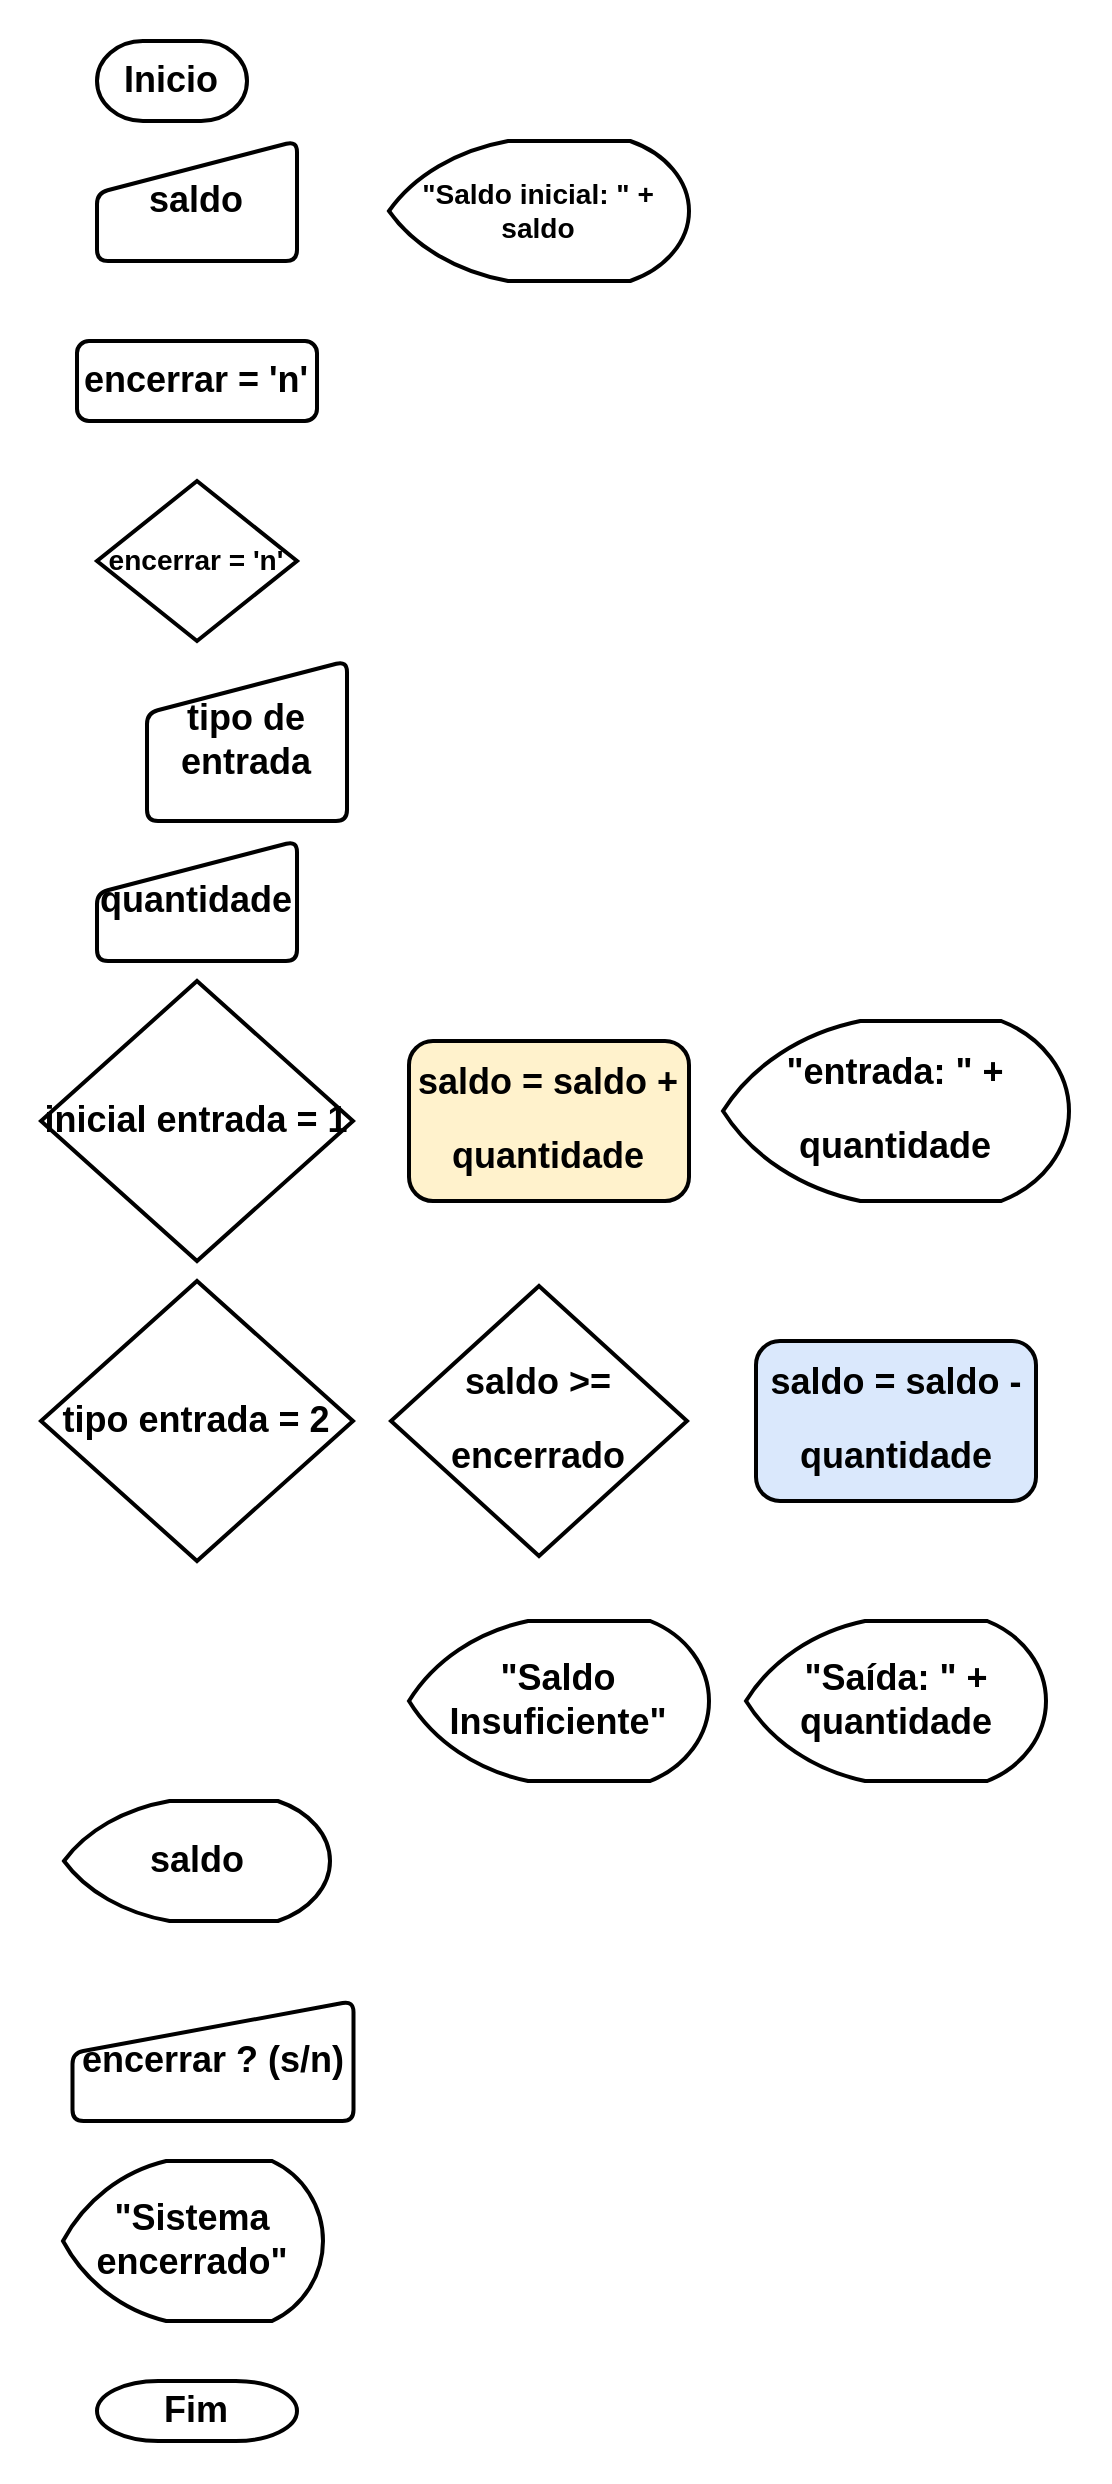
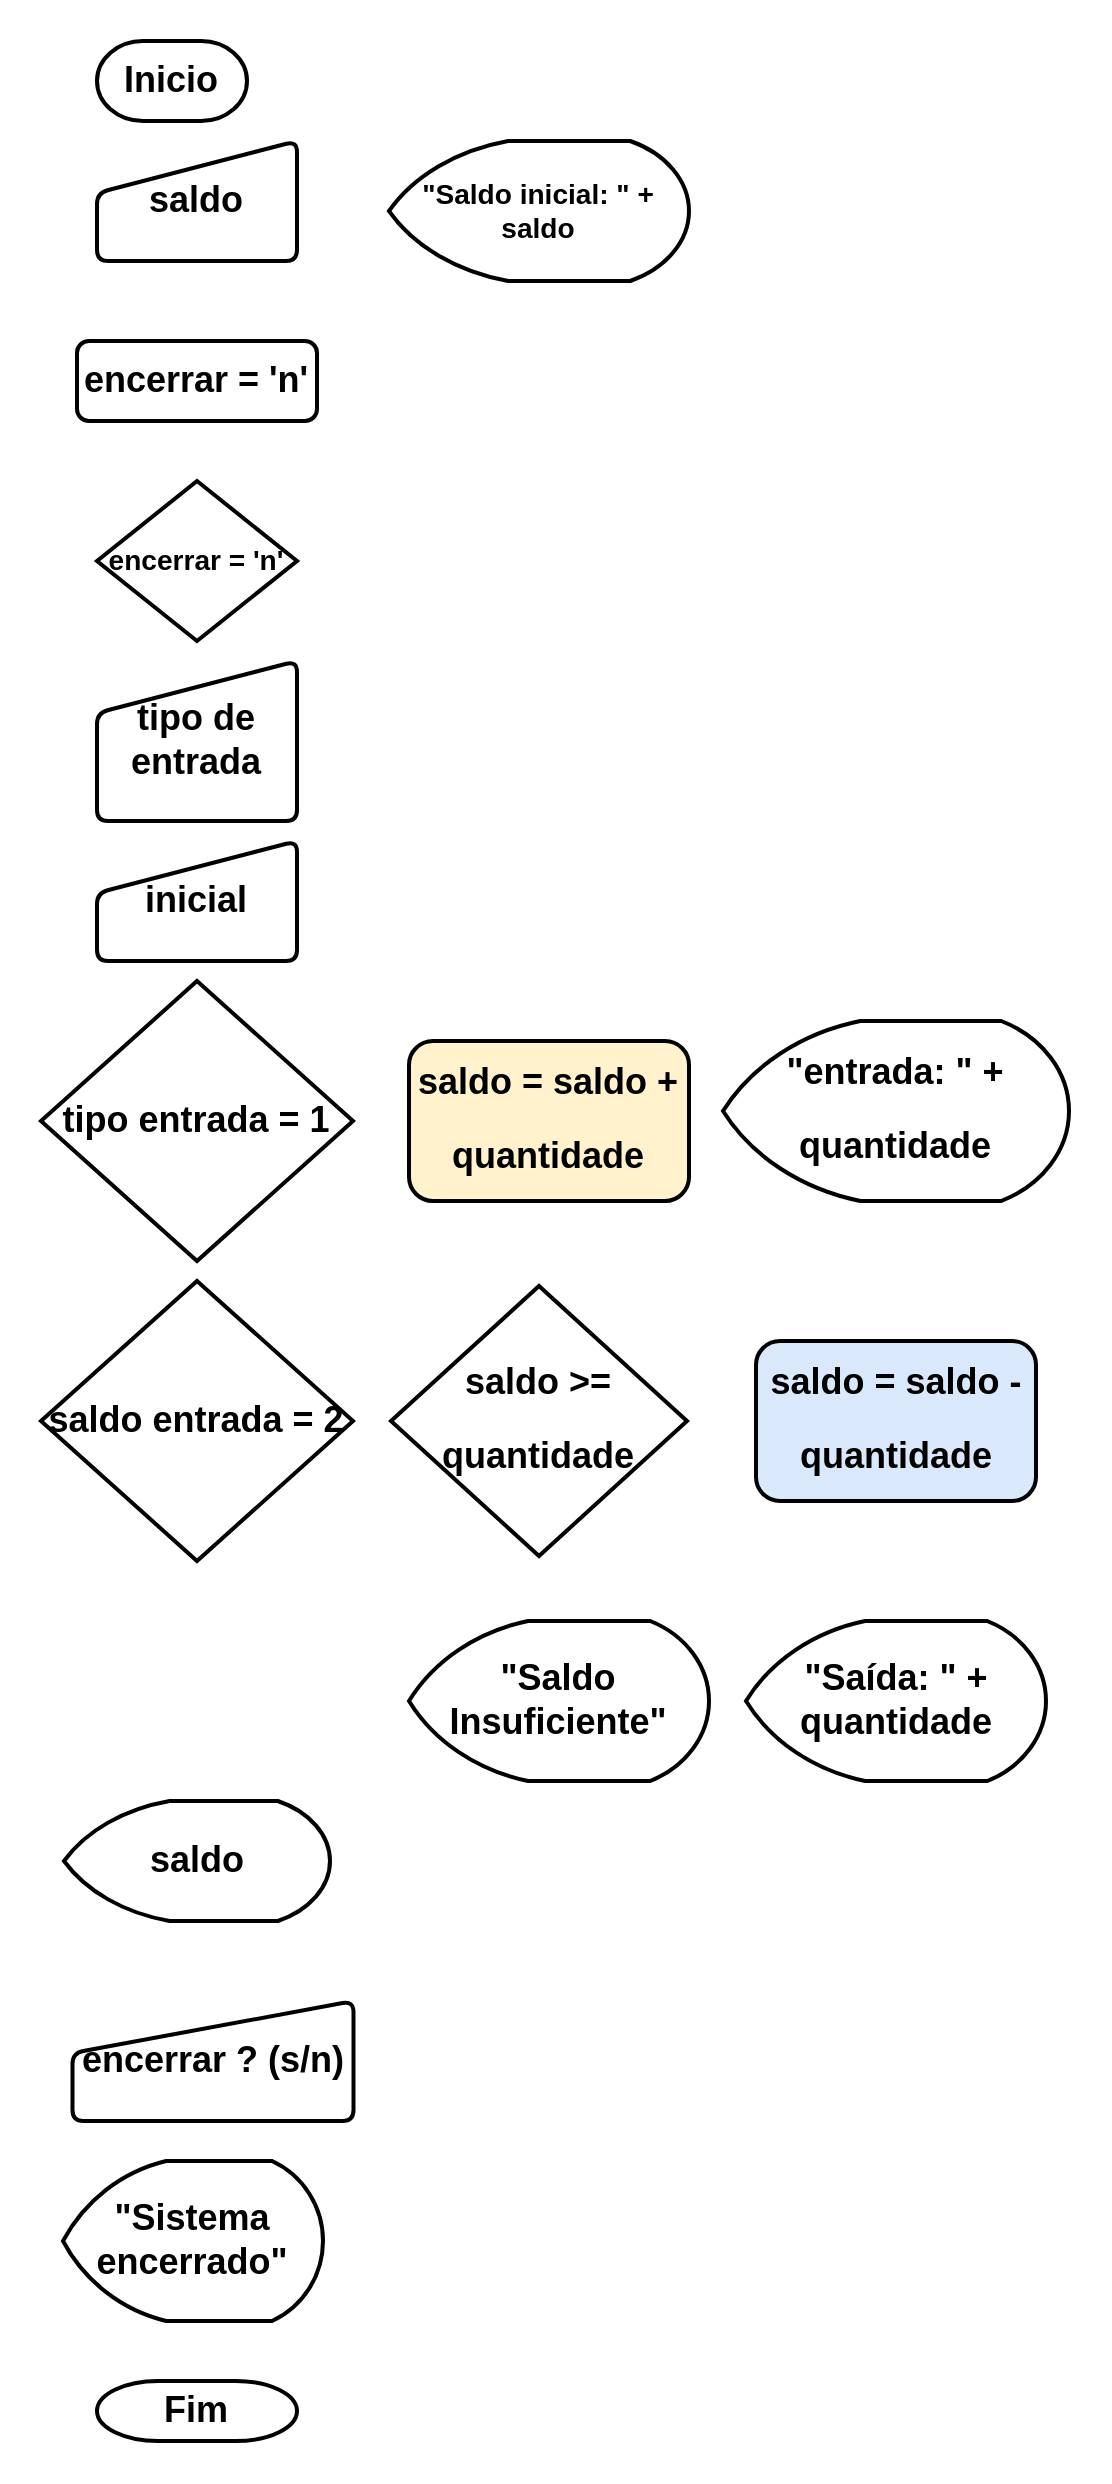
(247, 741) -> (197, 741)
(197, 901) -> (197, 901)
(197, 1121) -> (197, 1121)
(197, 1421) -> (197, 1421)
(539, 1421) -> (539, 1421)
